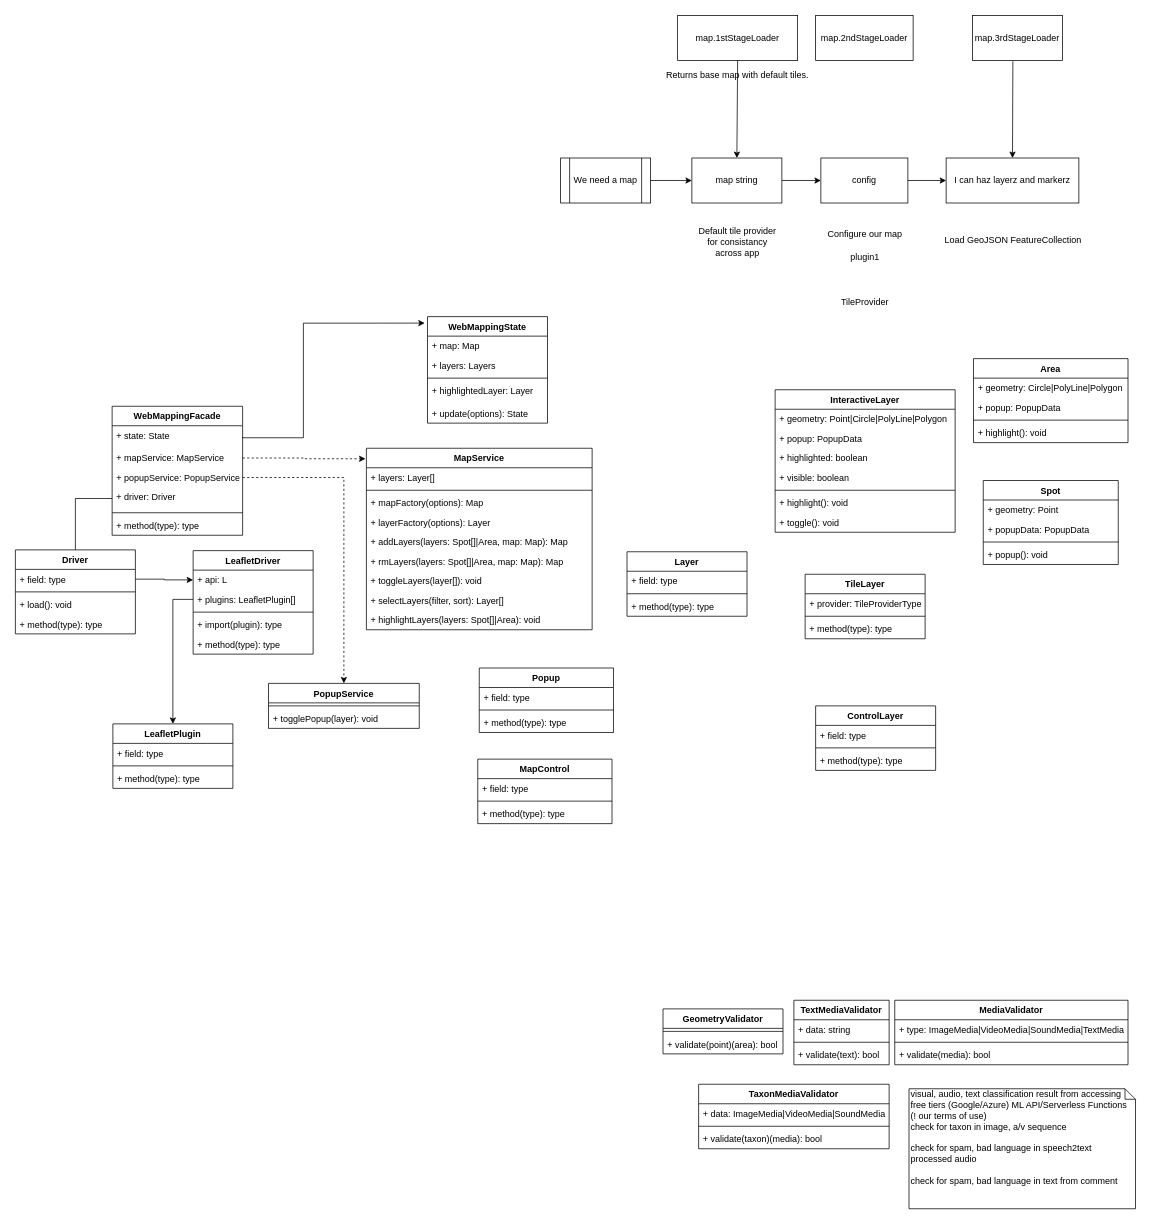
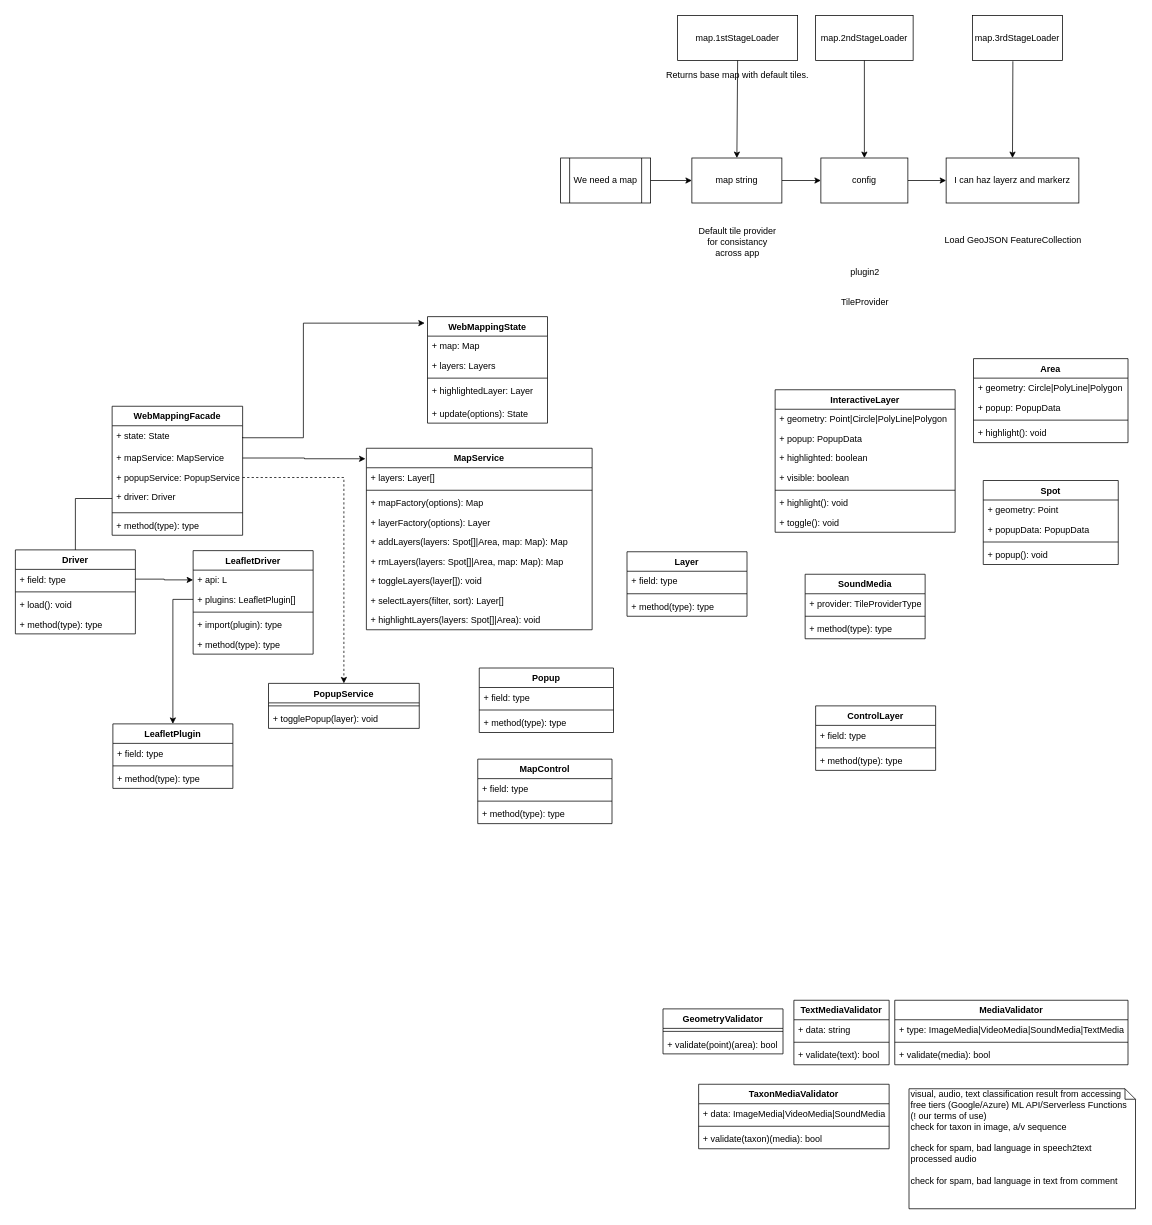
none -> (864, 107)
(865, 234) -> none
(865, 257) -> none
none -> (865, 272)
(302, 458) -> (302, 458)
(865, 584) -> (865, 584)
